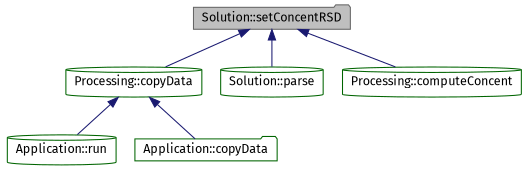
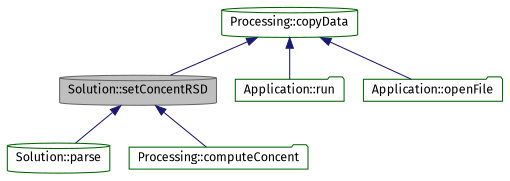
(272, 18) -> (138, 90)
(203, 50) -> (209, 58)
(432, 82) -> (219, 158)
(62, 150) -> (290, 90)
(206, 150) -> (433, 90)
